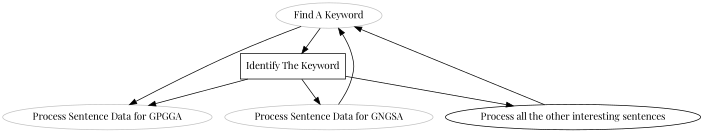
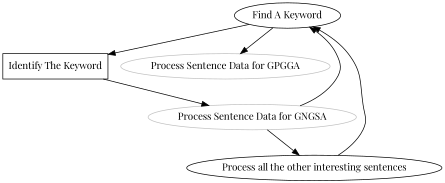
(329, 16) -> (288, 16)
(426, 90) -> (280, 140)
(202, 91) -> none
